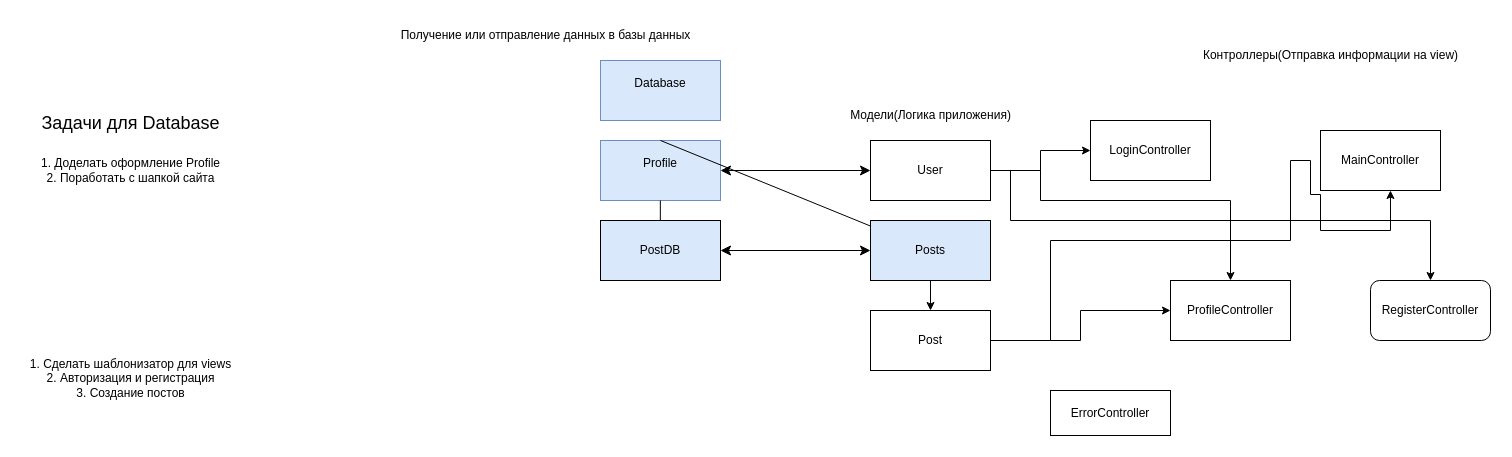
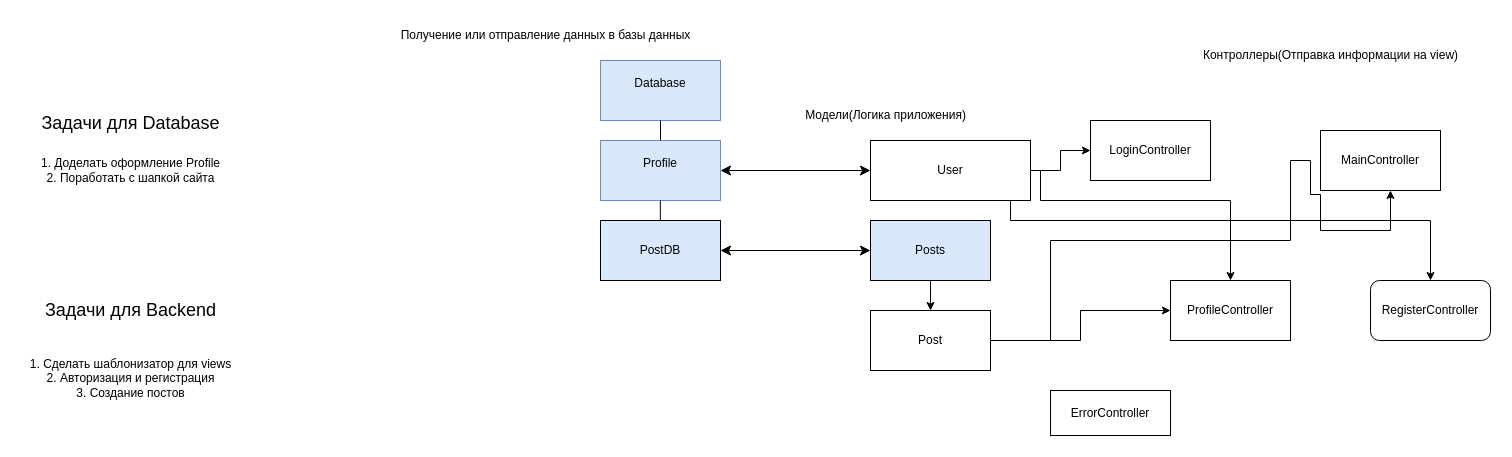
(931, 116) -> (886, 116)
(931, 171) -> (951, 171)
(804, 199) -> (661, 131)
none -> (131, 311)
